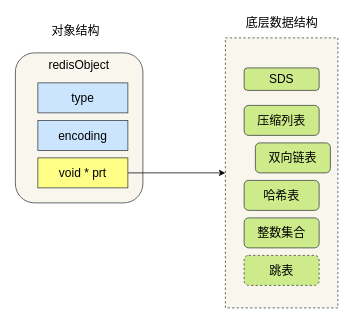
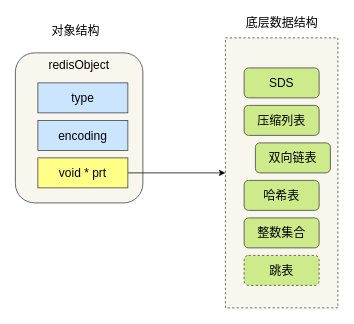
(282, 79) -> (282, 83)
